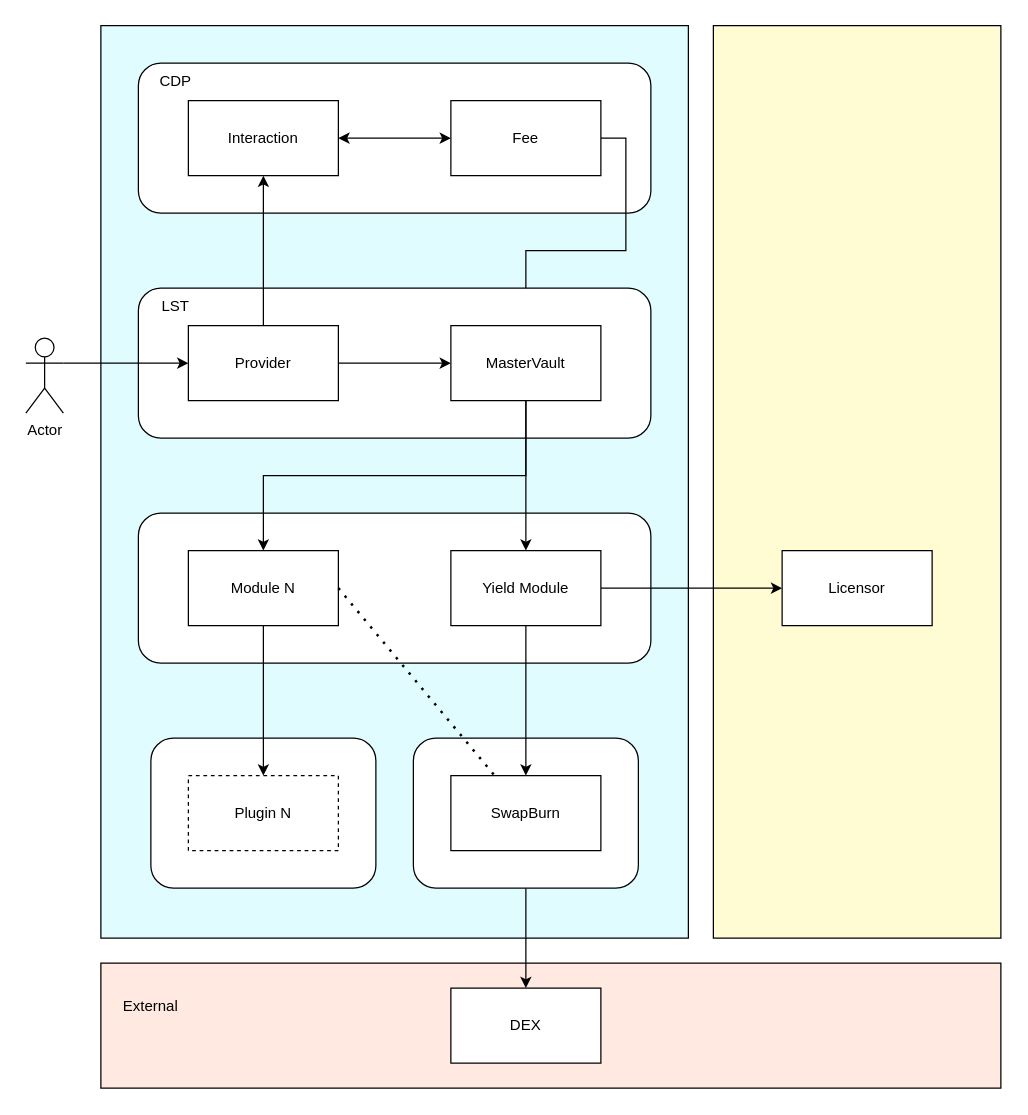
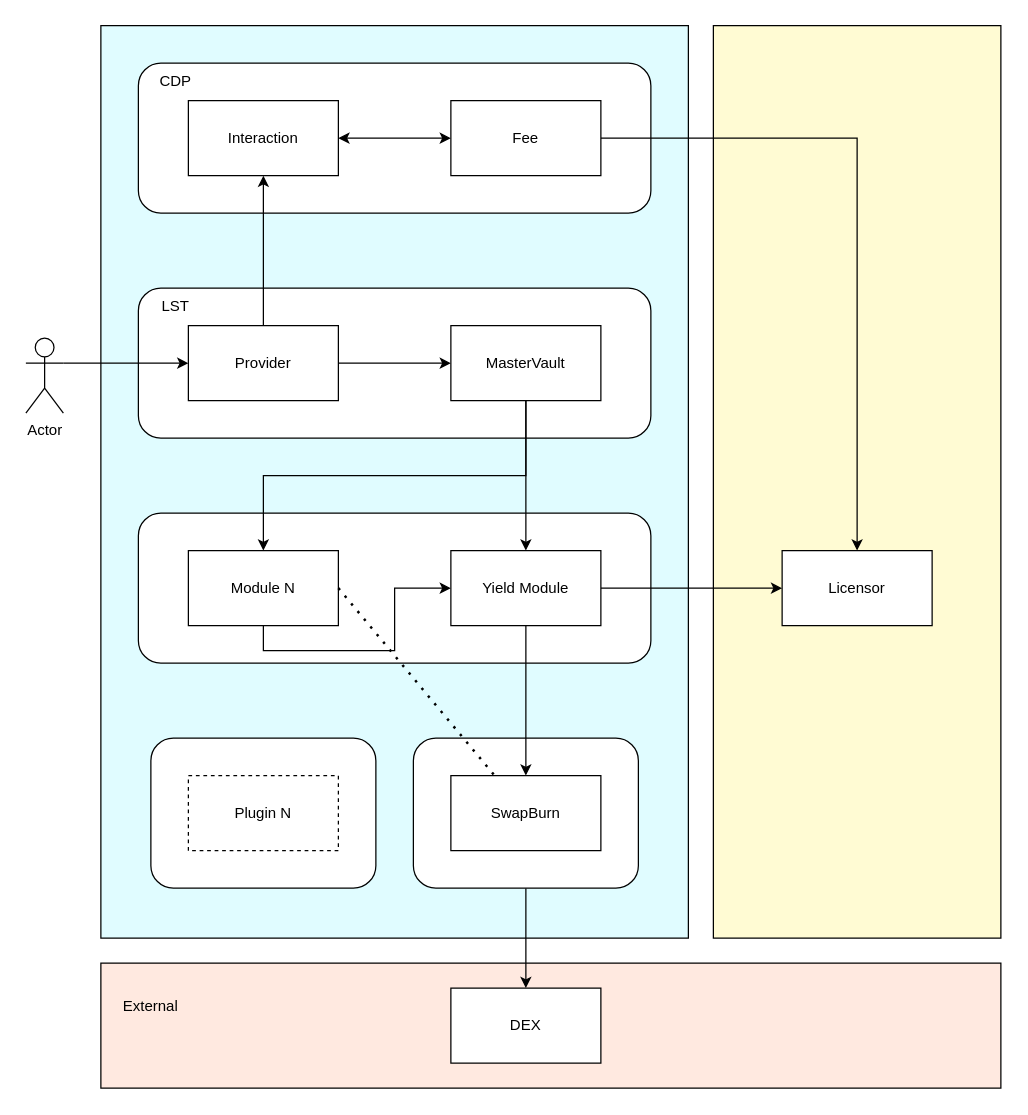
(615, 251) -> (857, 223)
(263, 708) -> (382, 651)
